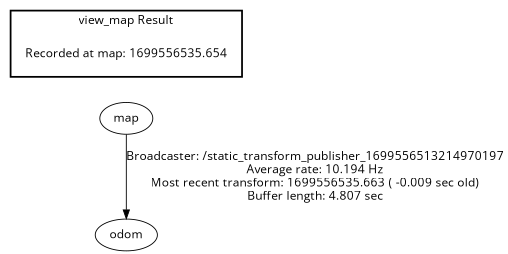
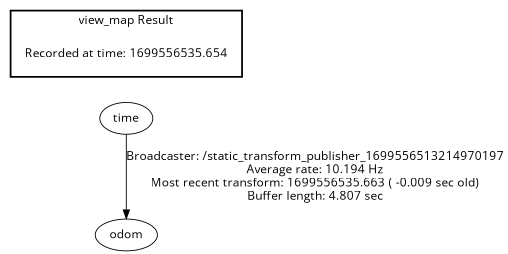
(126, 54) -> (126, 54)
(126, 118) -> (126, 118)
